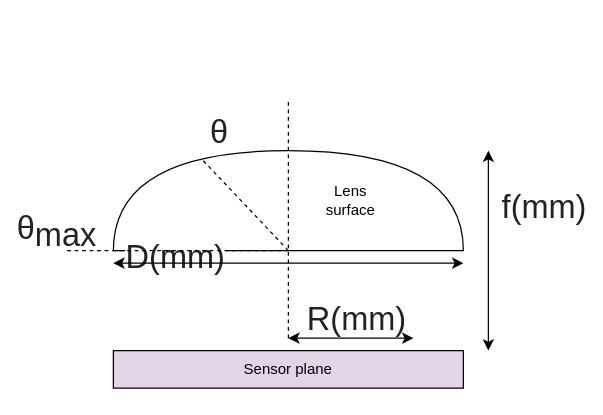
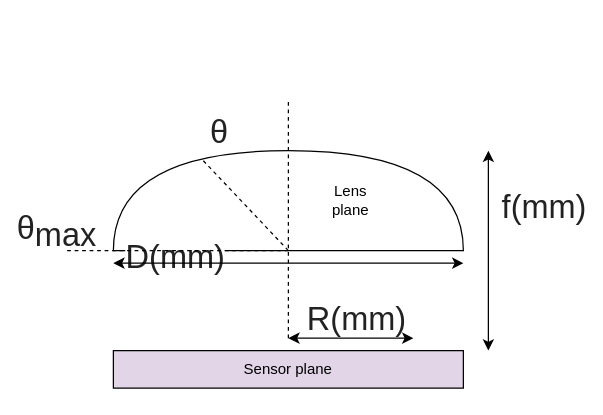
(351, 201) -> (351, 201)
